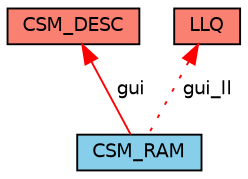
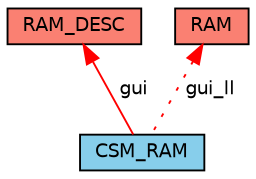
(73, 26) -> (74, 26)
(207, 26) -> (212, 26)
